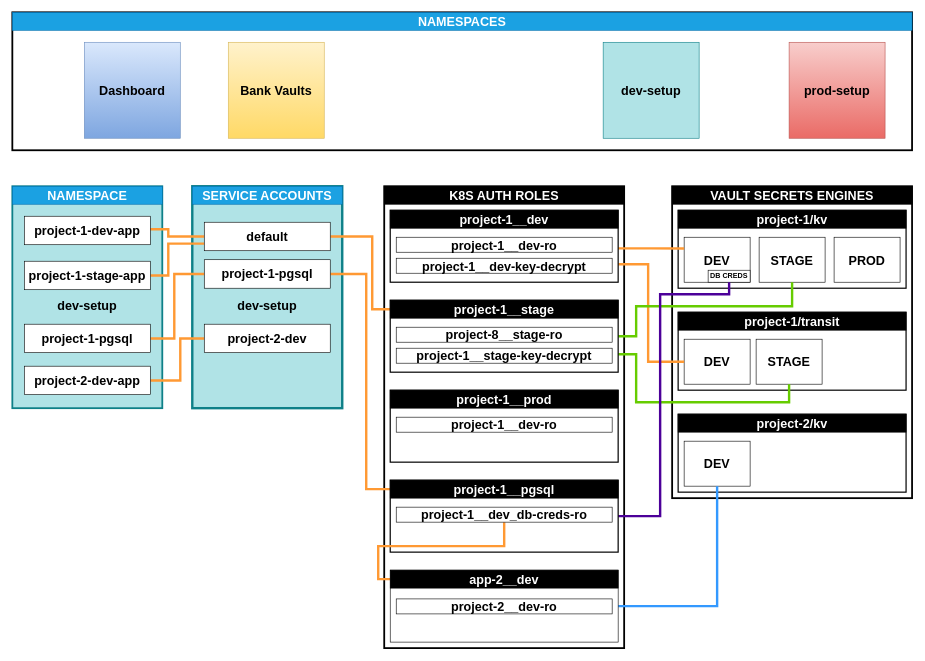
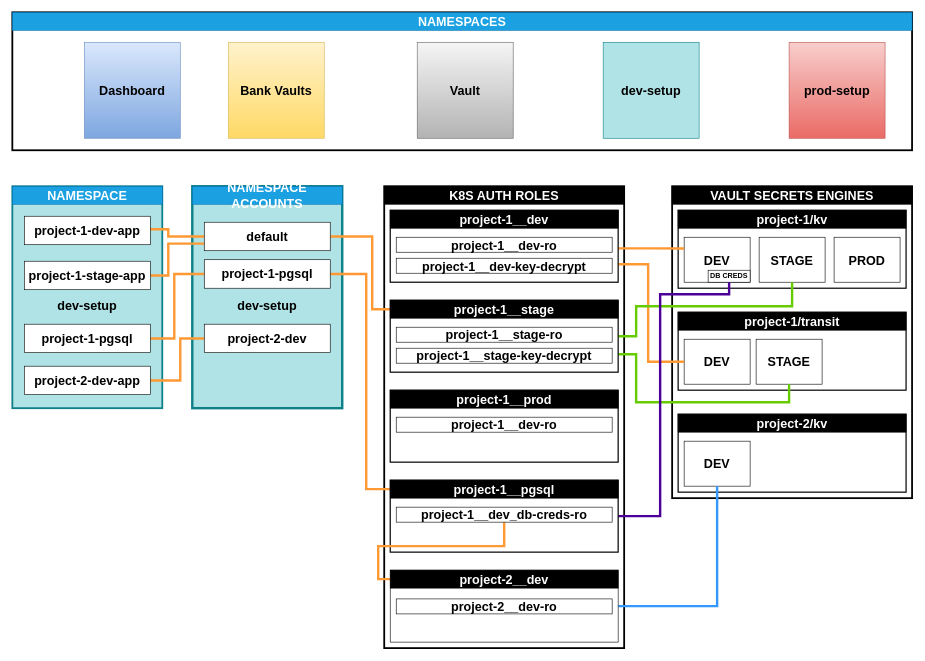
none -> (465, 90)
(267, 195) -> (267, 195)
(504, 335) -> (504, 335)
(504, 579) -> (504, 579)
